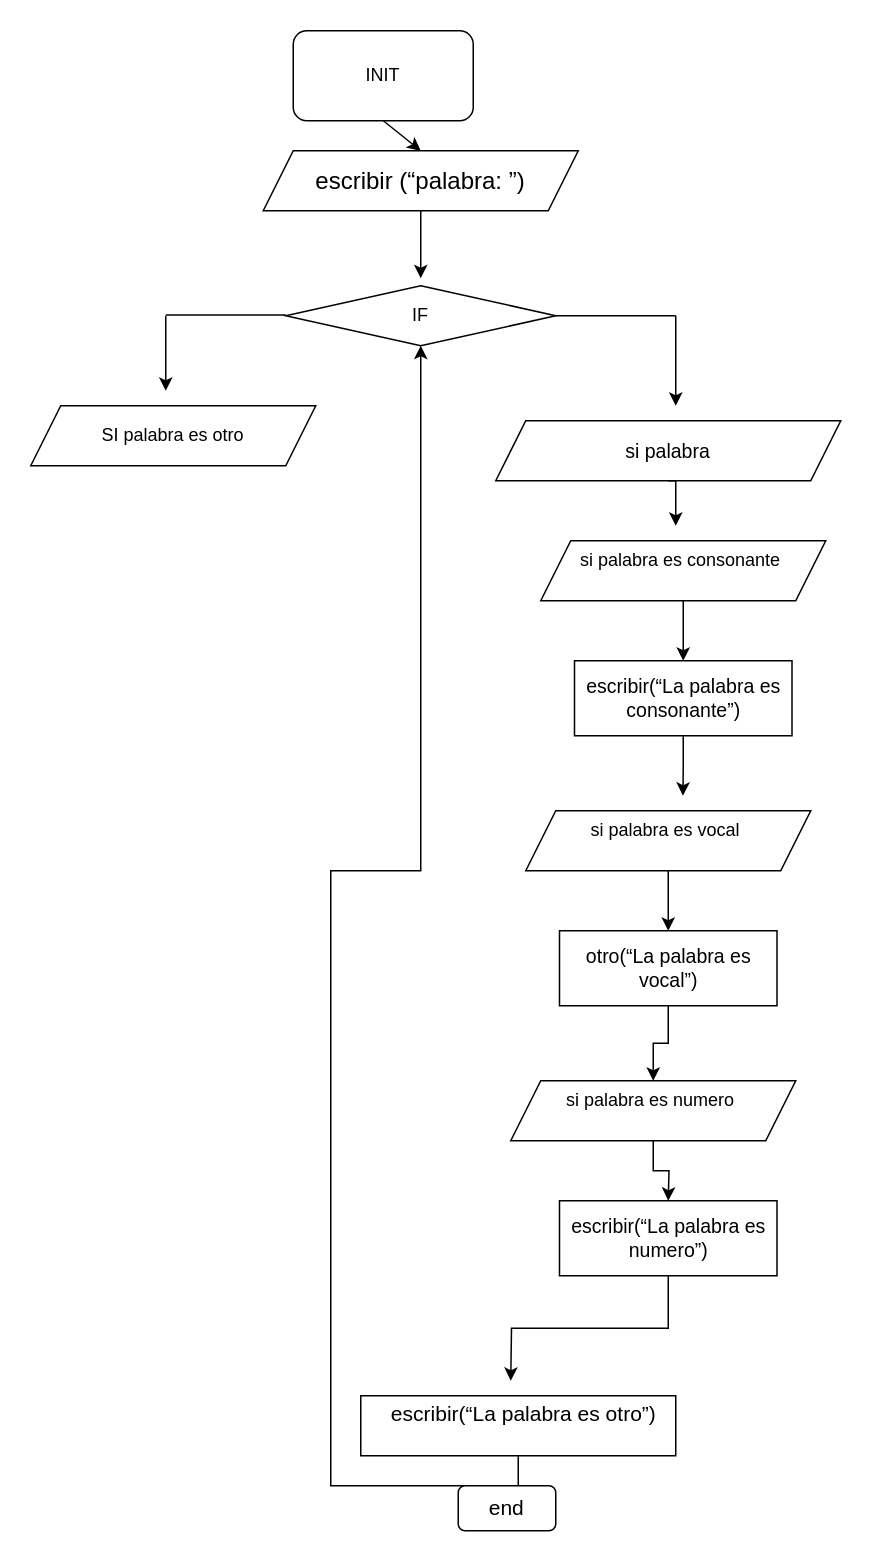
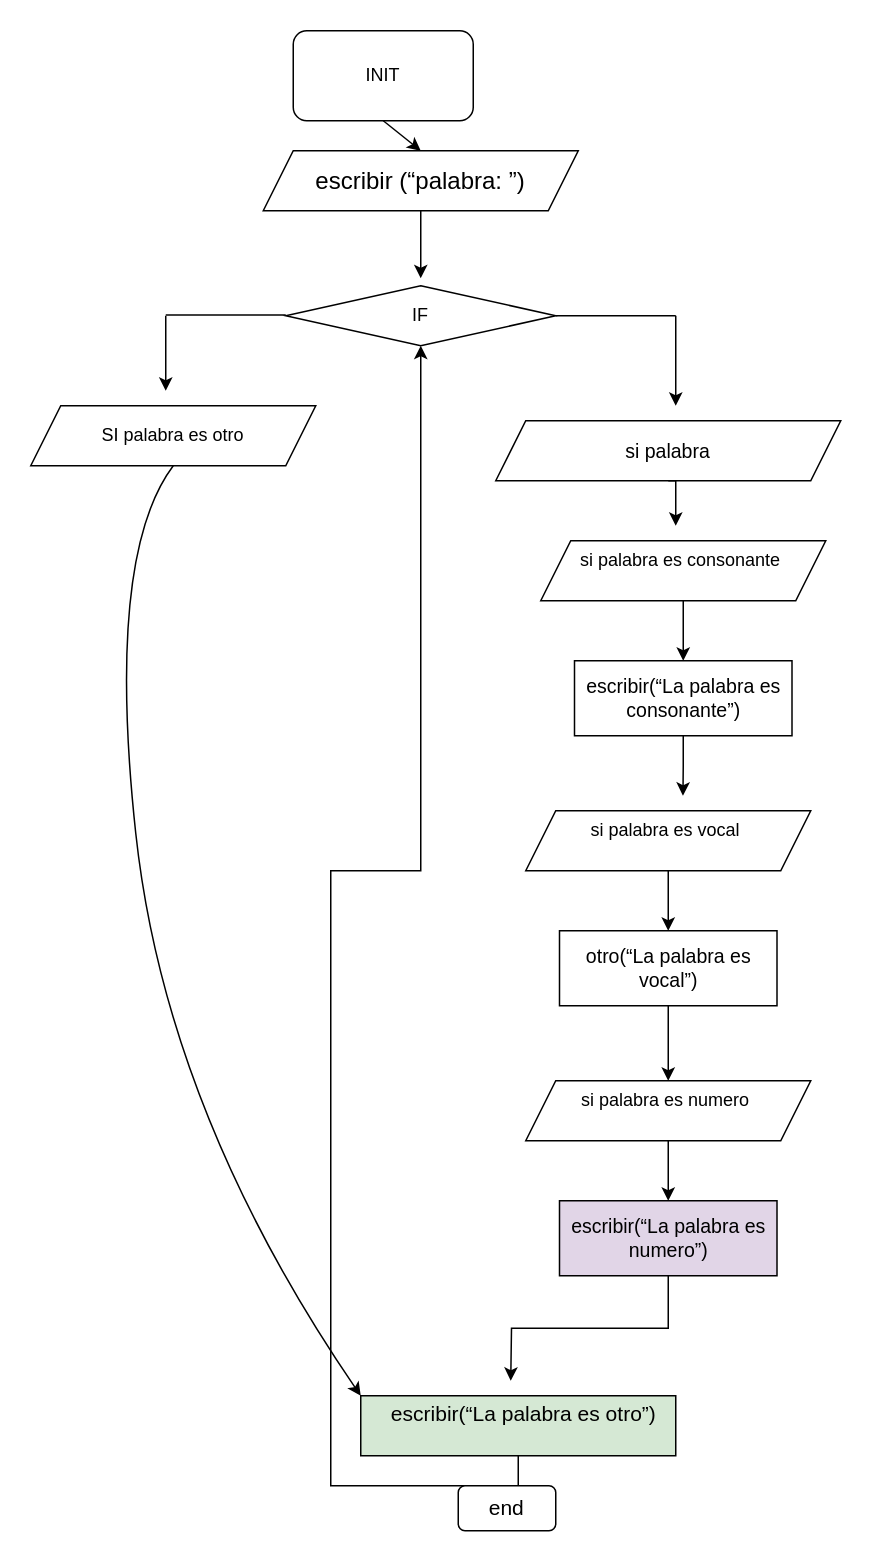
none -> (150, 921)
(653, 1111) -> (668, 1111)
(668, 1238) -> (668, 1238)
(518, 1426) -> (518, 1426)
